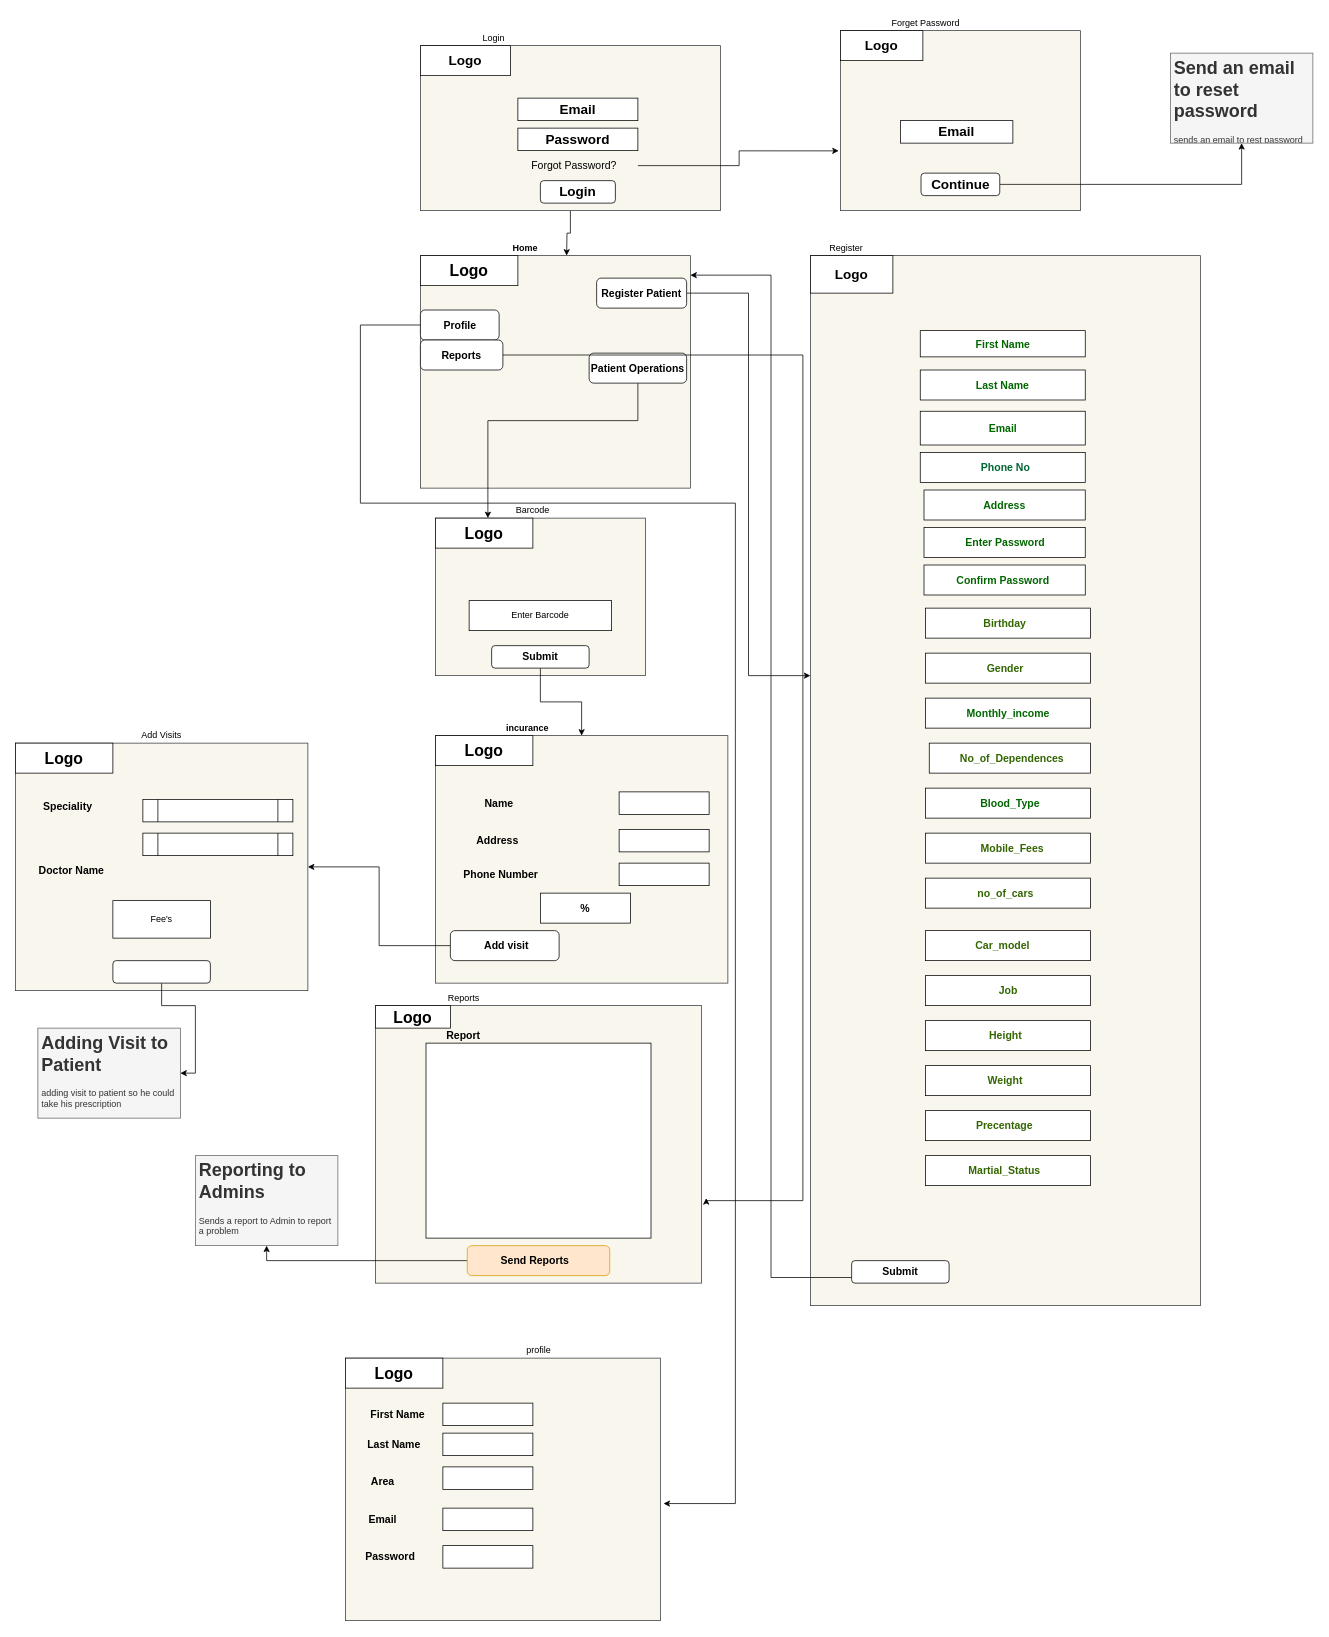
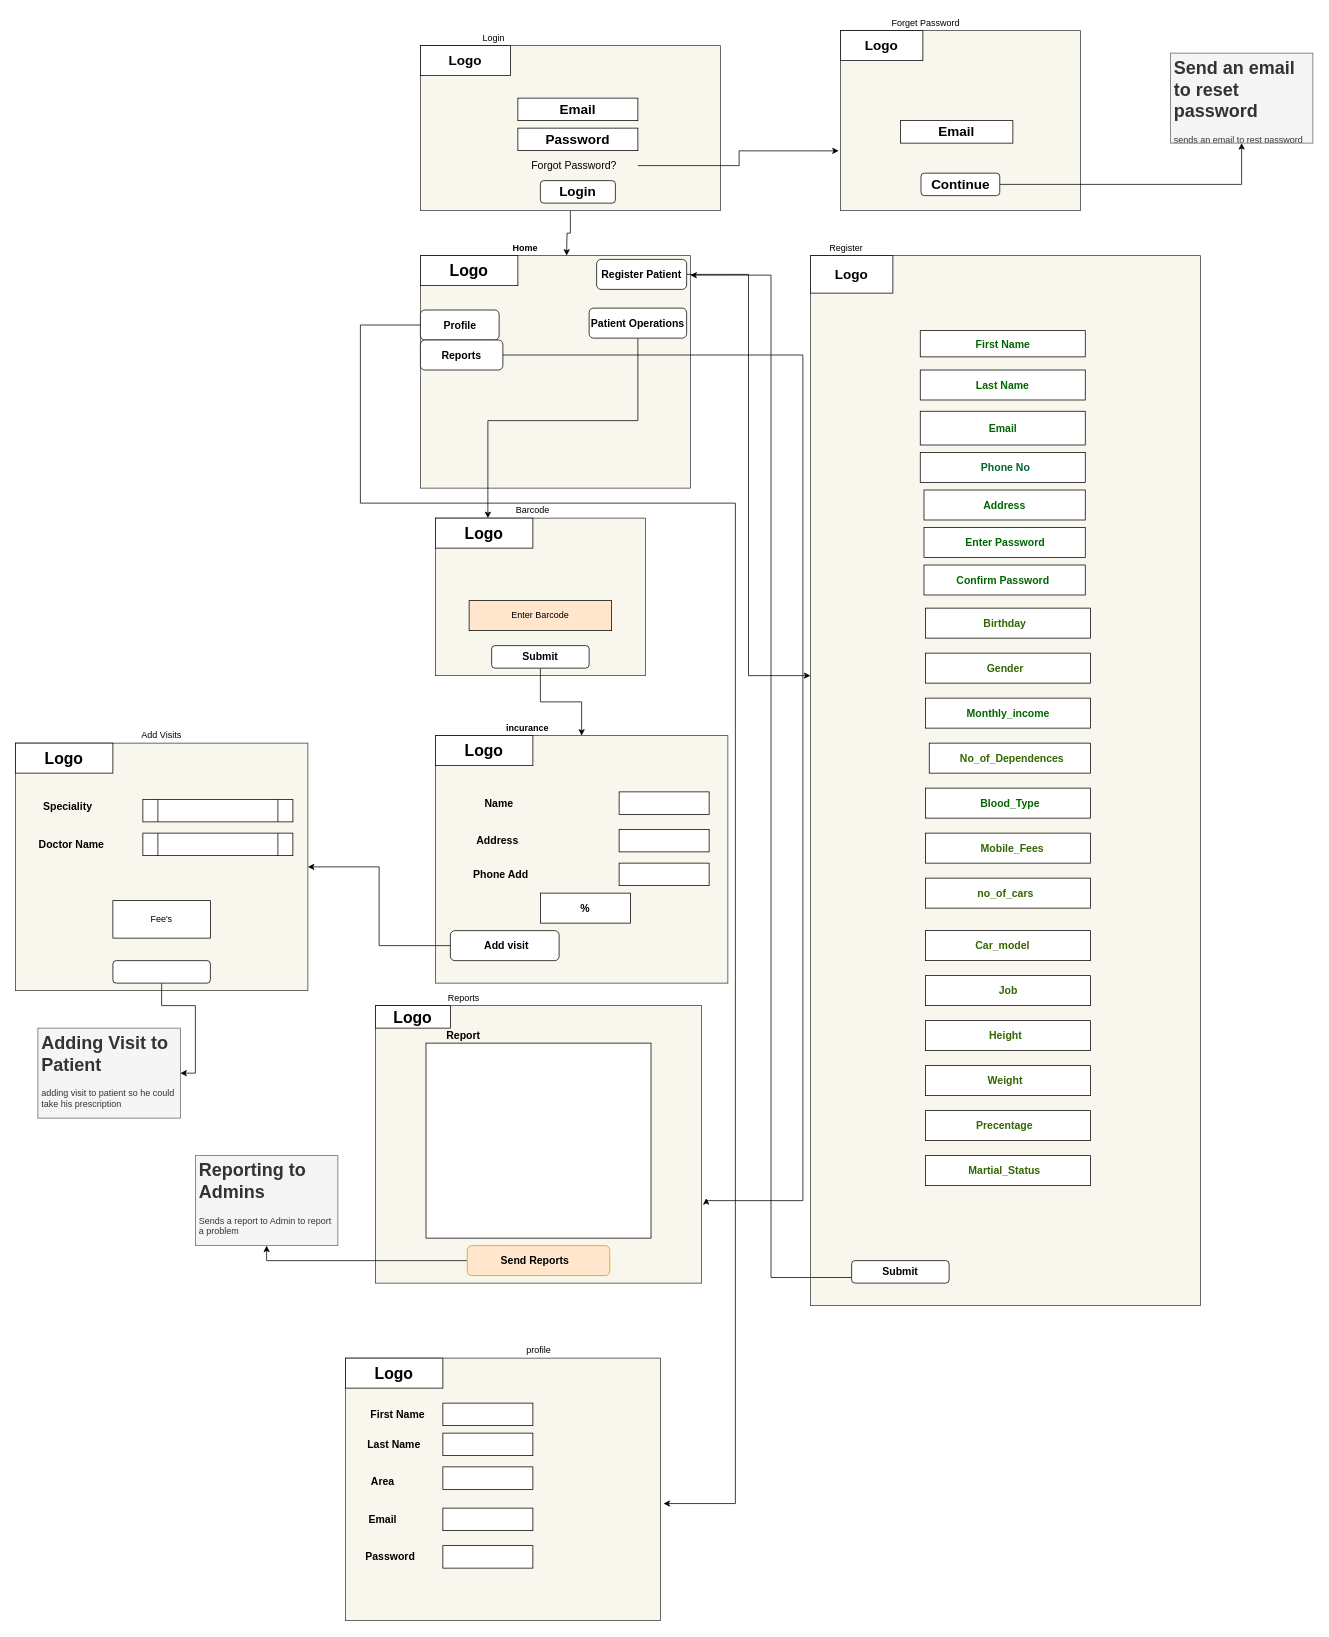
(642, 293) -> (642, 274)
(638, 368) -> (638, 323)
(540, 615) -> (540, 615)
(72, 870) -> (72, 844)
(501, 874) -> (501, 874)
